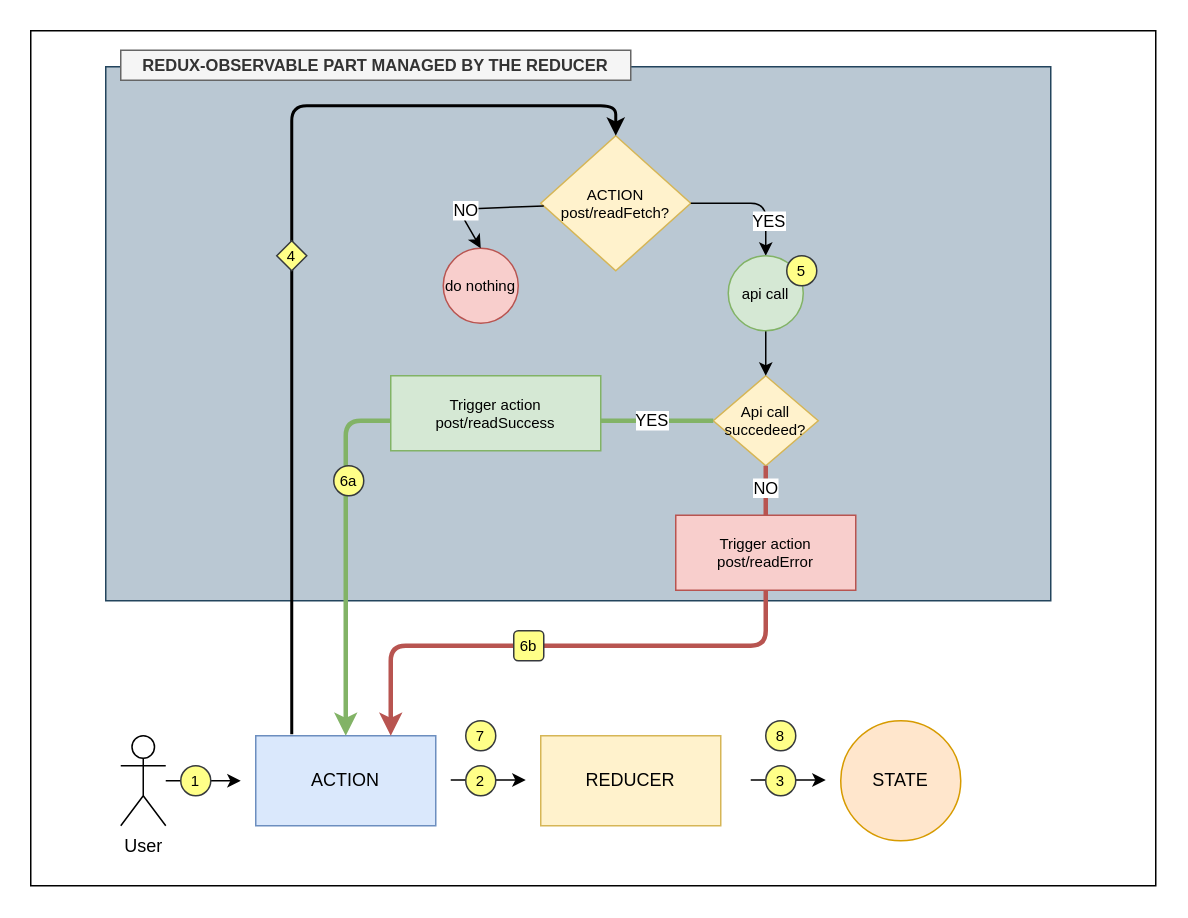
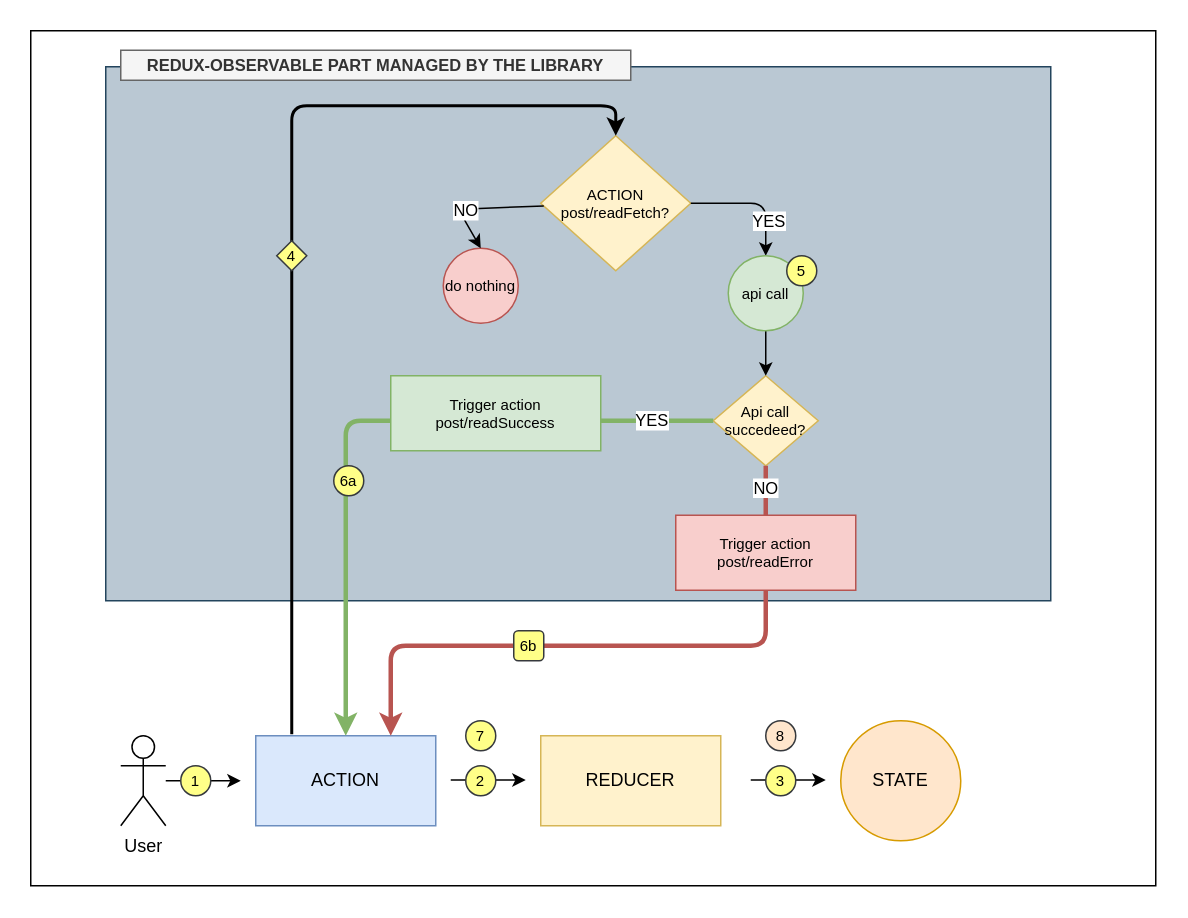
(376, 65) -> (376, 65)
(781, 736) -> (781, 736)
